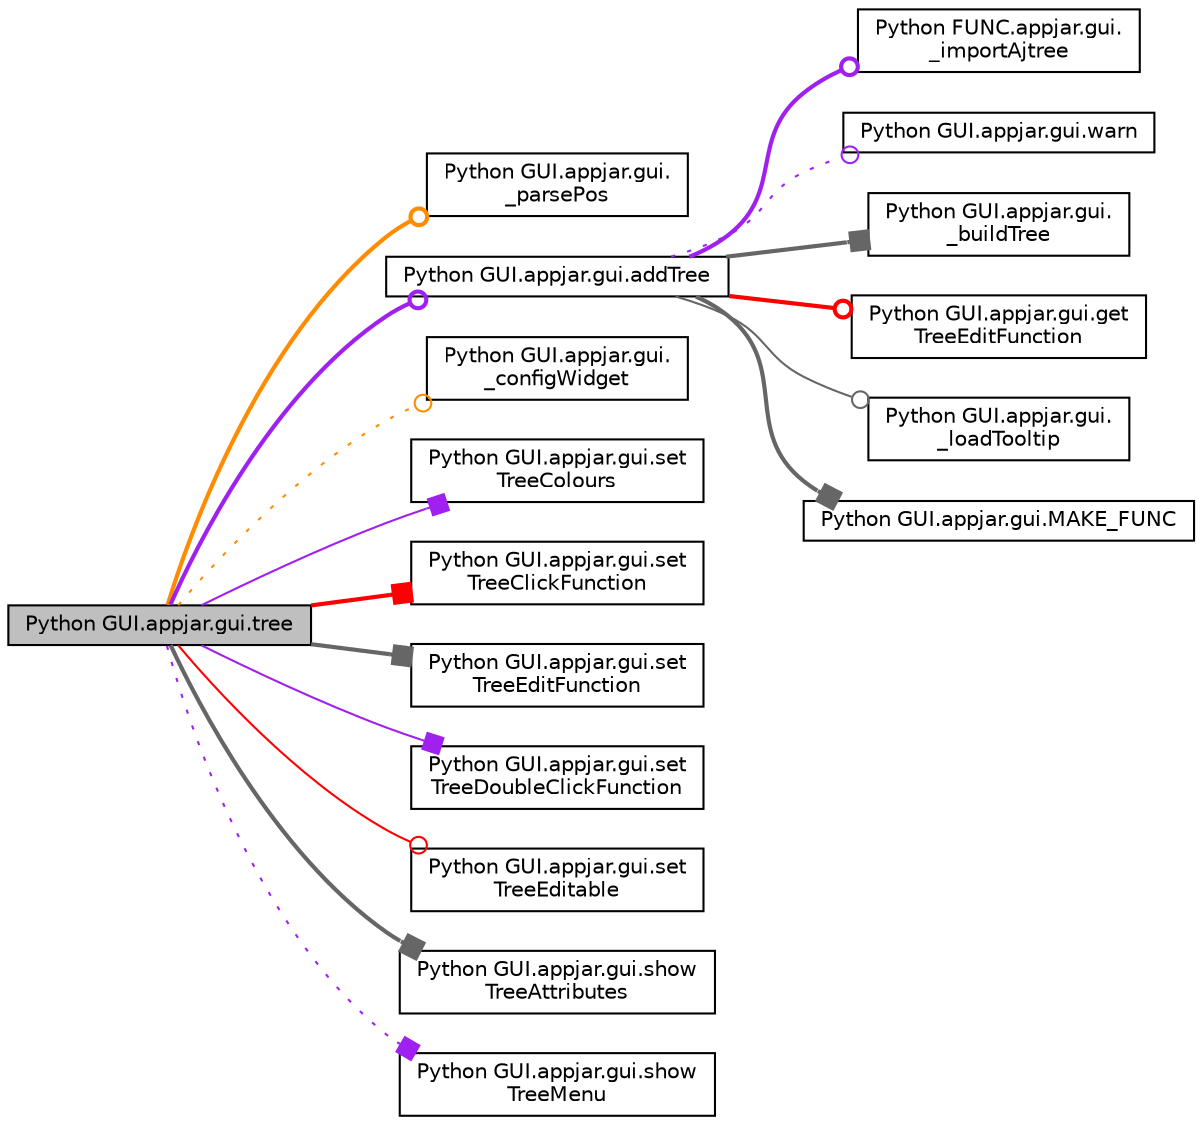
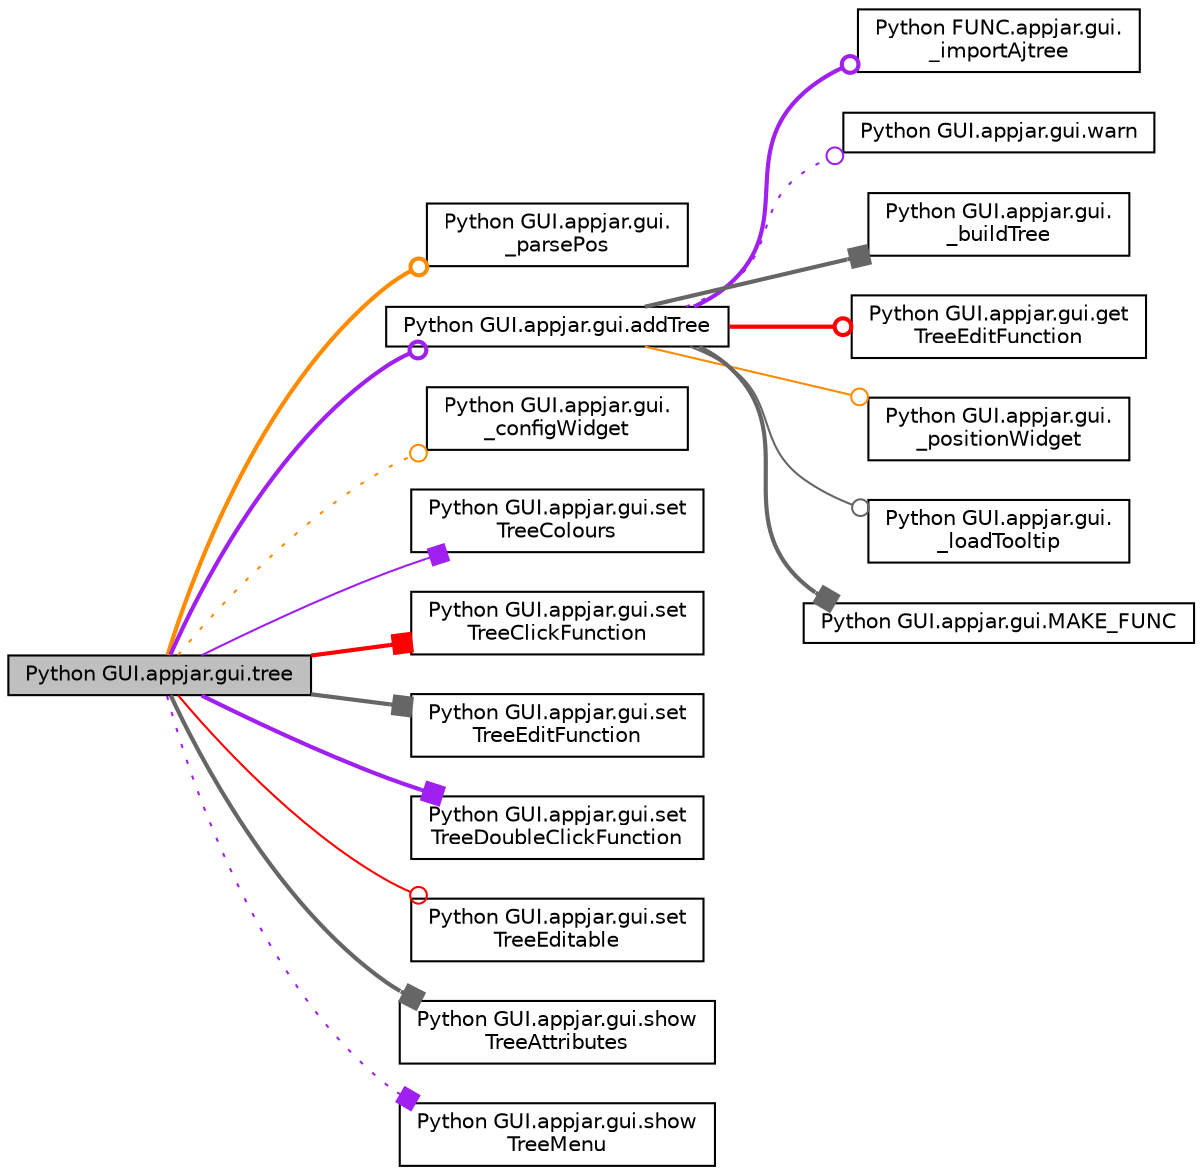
none -> (999, 429)
(310, 696) -> (310, 746)
